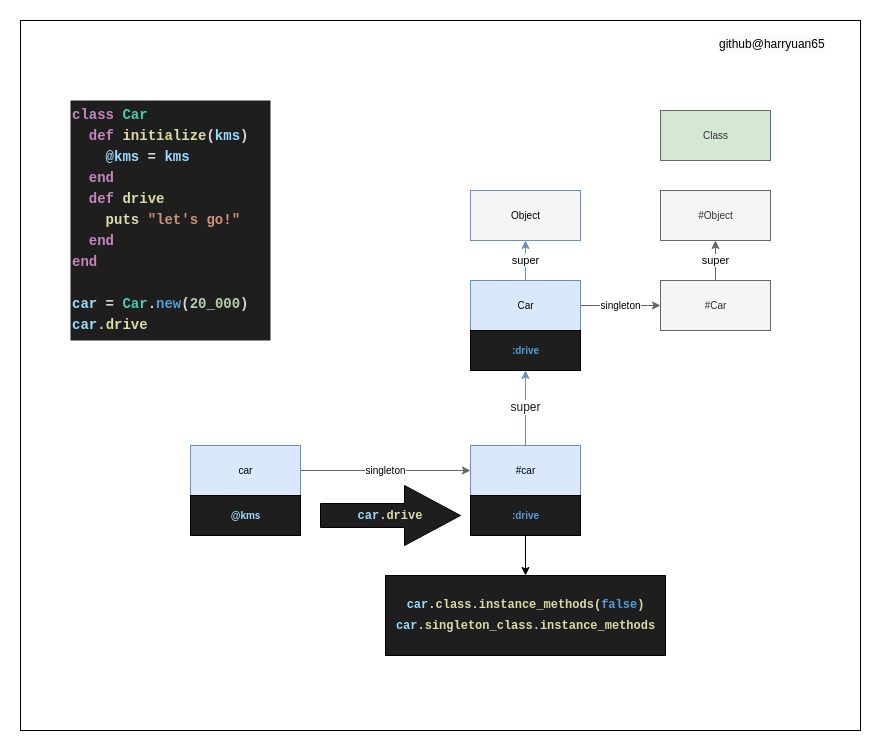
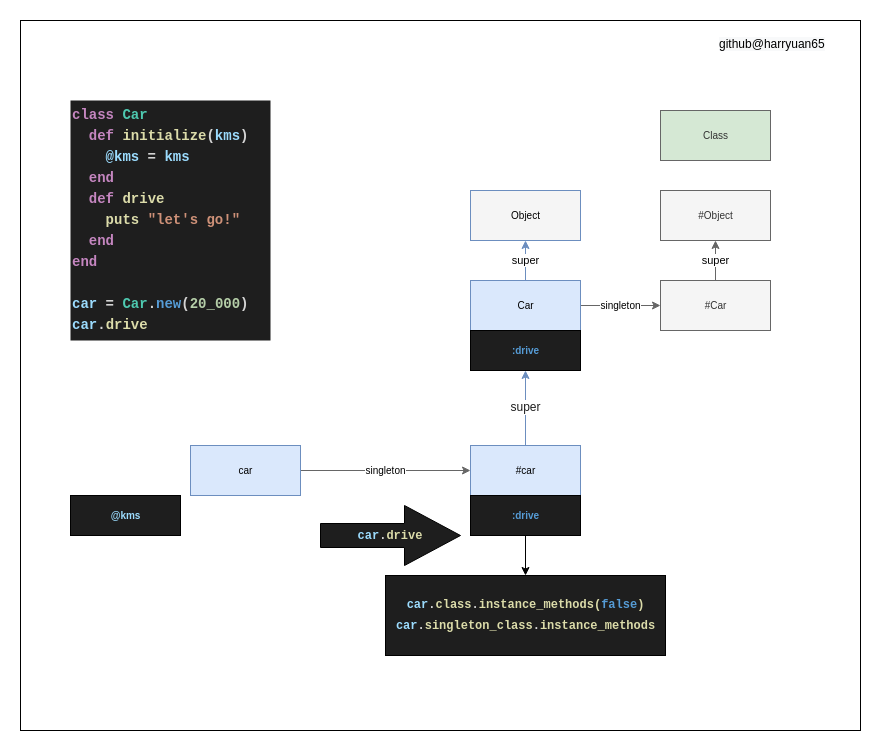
(246, 516) -> (126, 516)
(391, 516) -> (391, 536)
